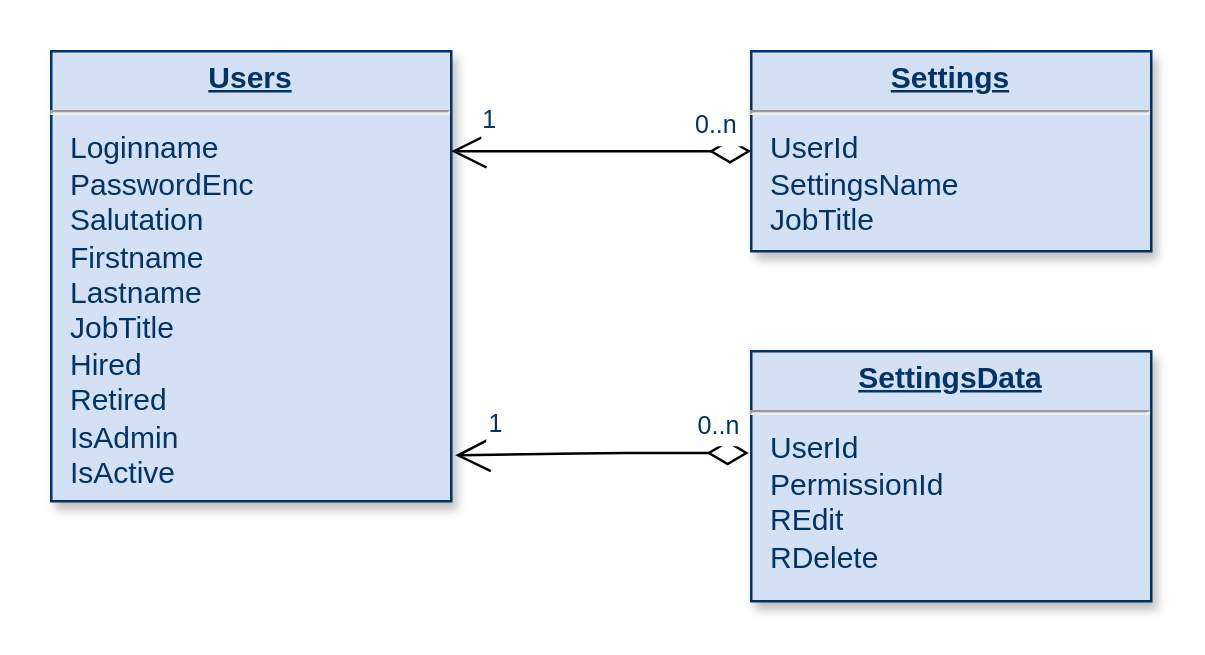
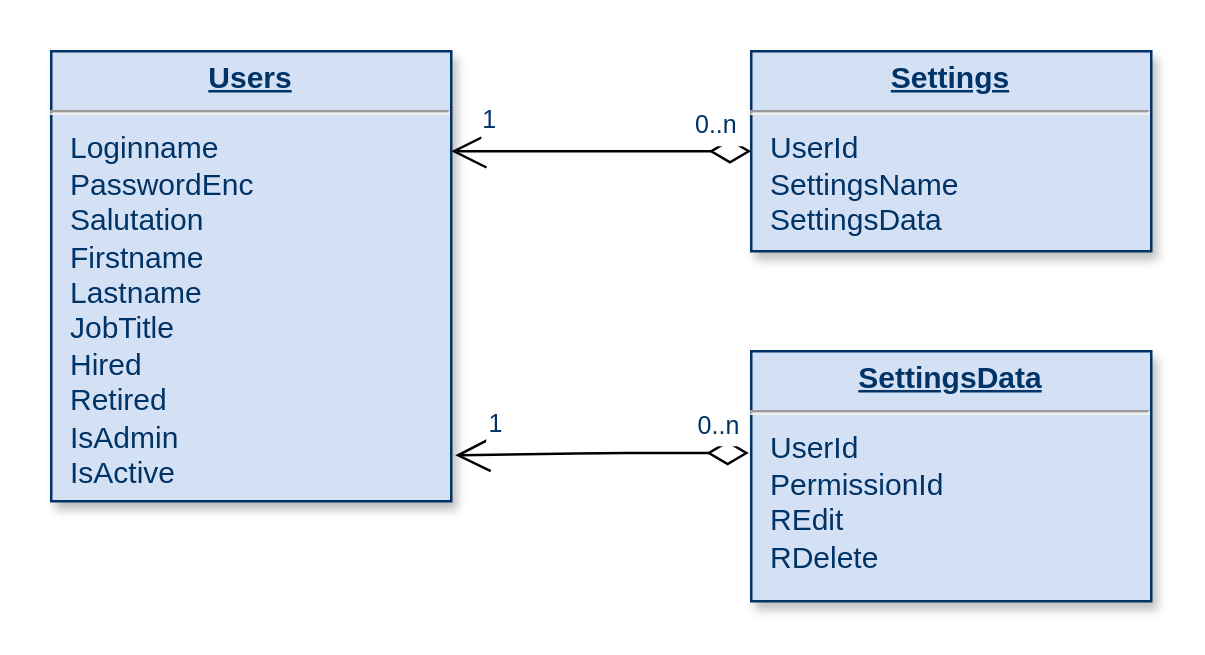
(848, 123) -> (848, 123)
